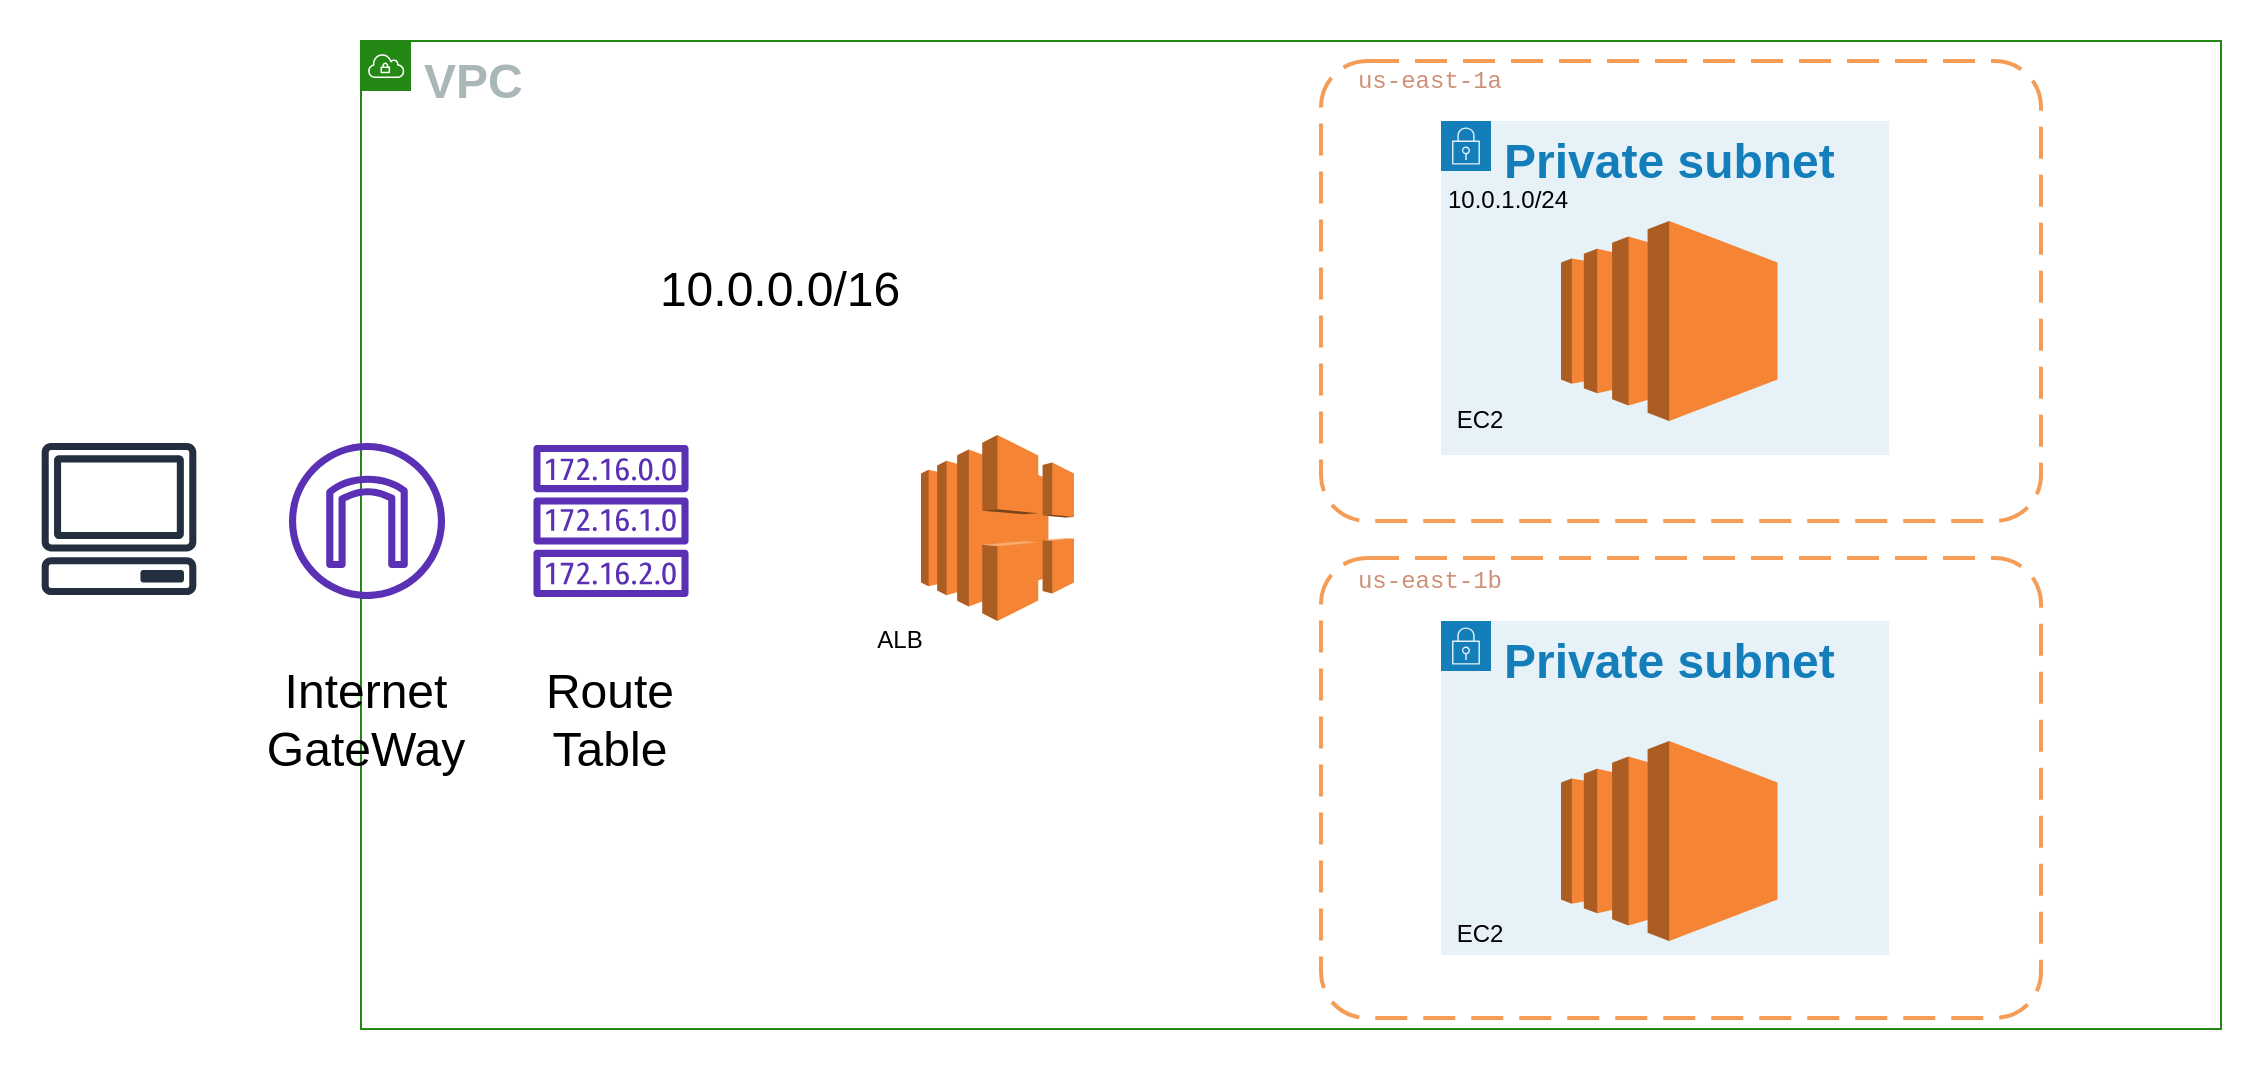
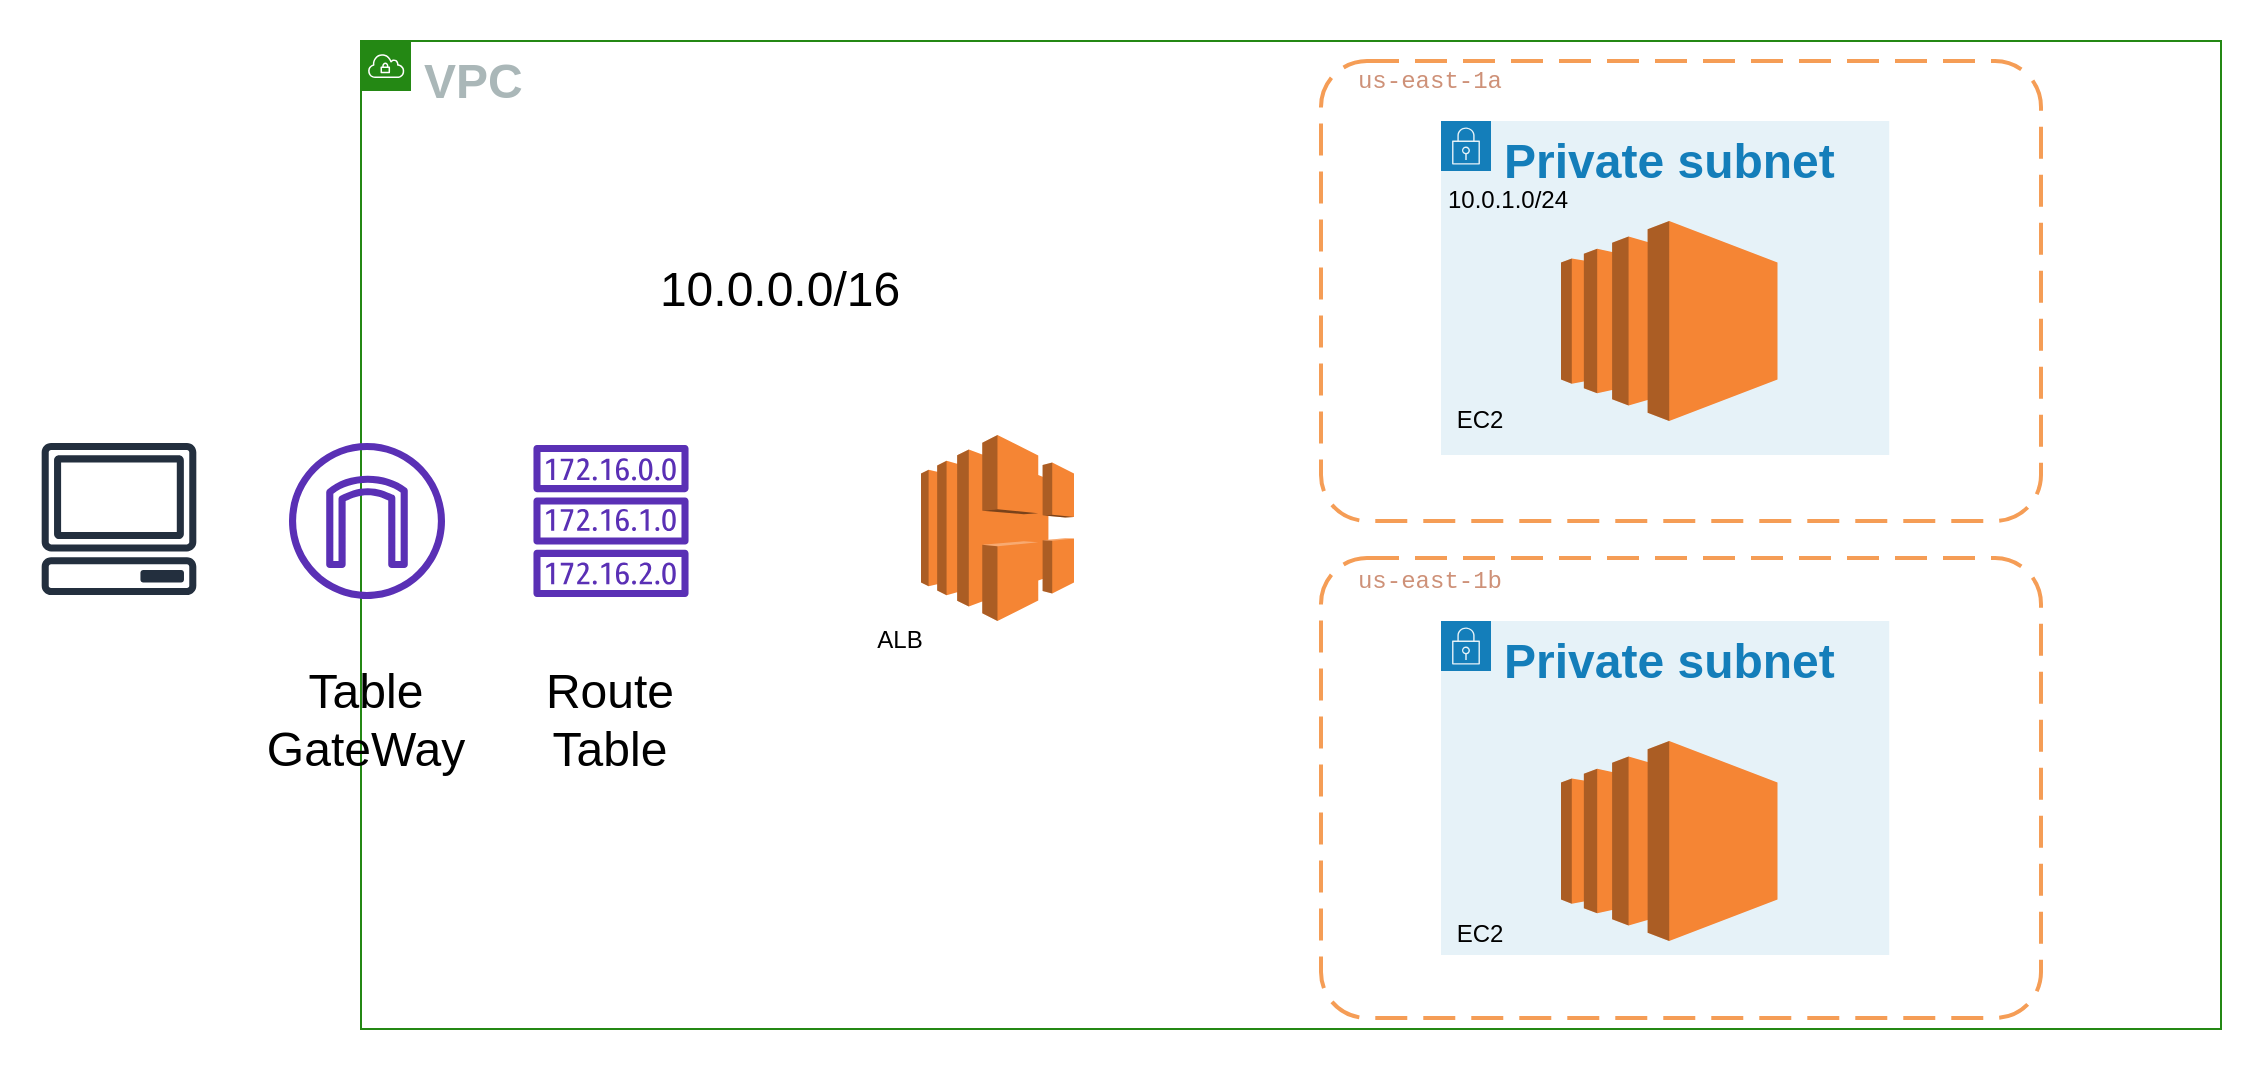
(367, 721) -> (367, 721)
